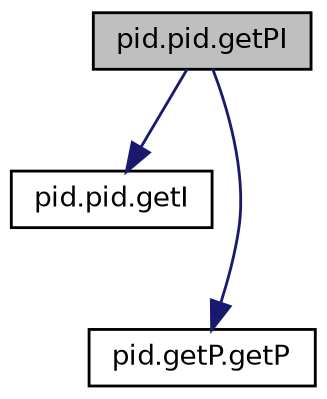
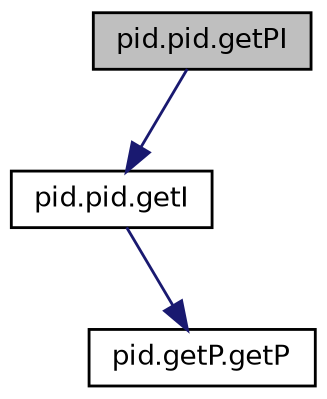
(240, 185) -> (150, 266)
